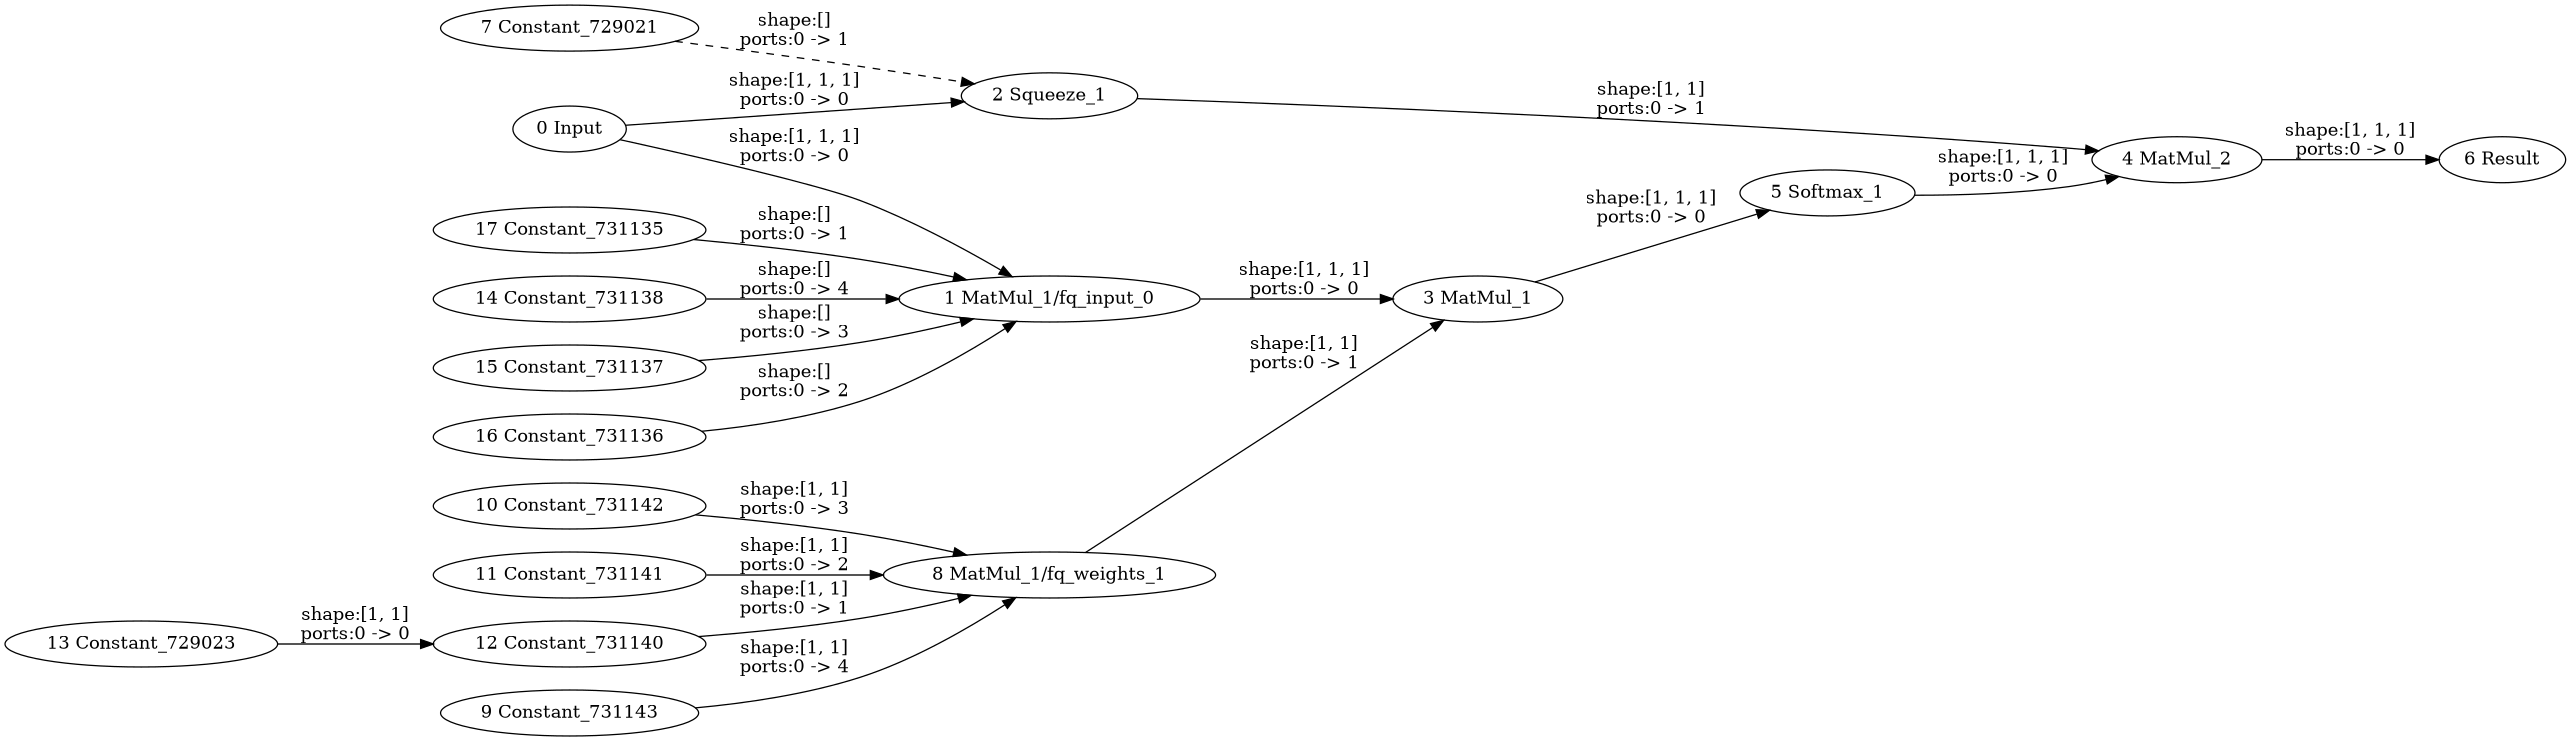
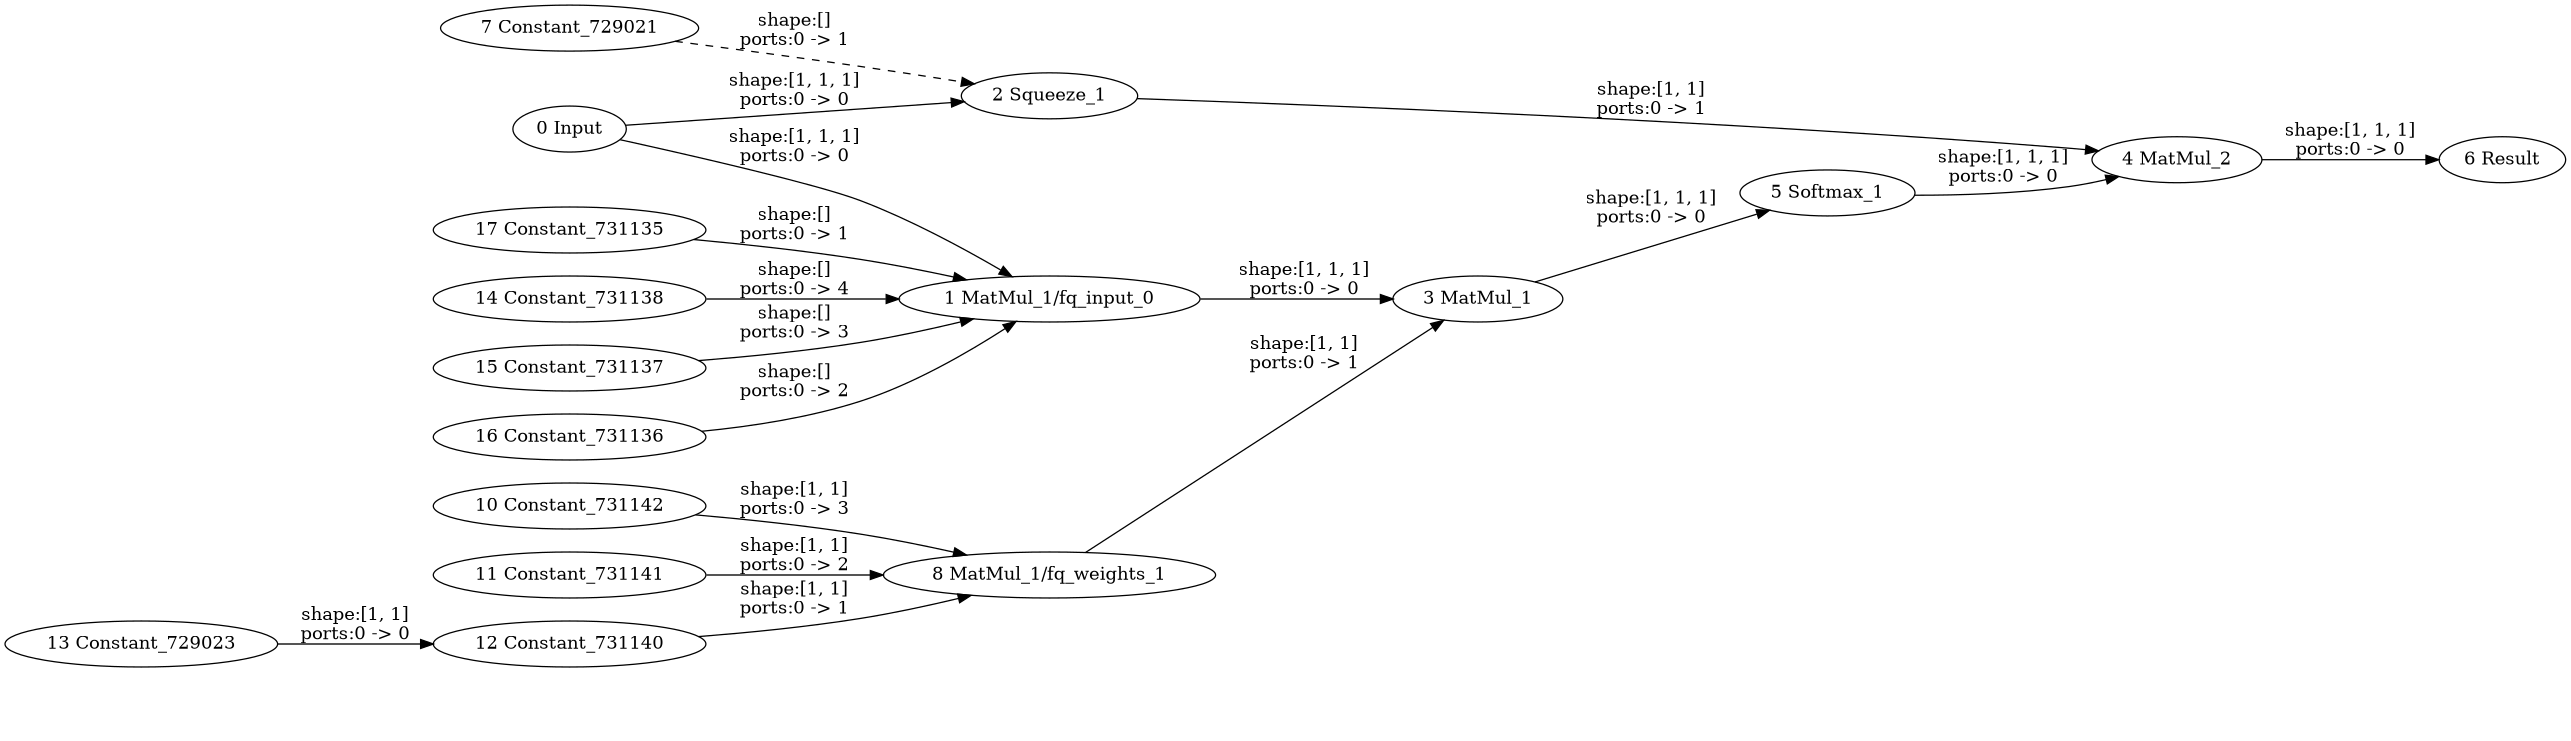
(570, 713) -> none
